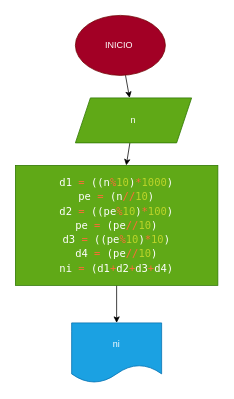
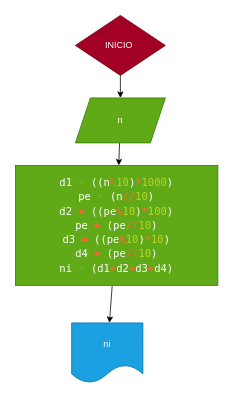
(120, 45) -> (120, 45)
(134, 120) -> (120, 120)
(117, 353) -> (107, 353)
